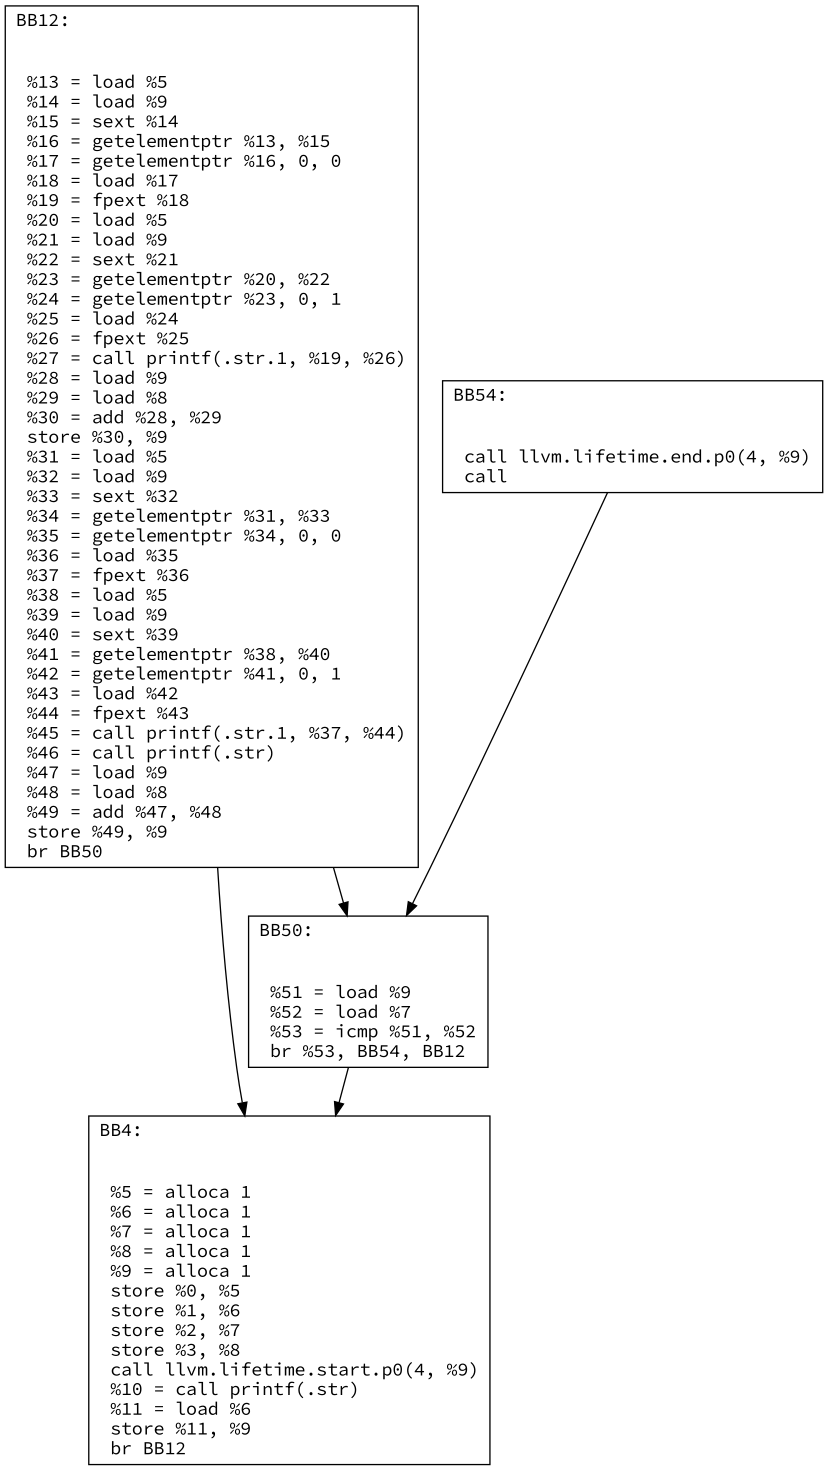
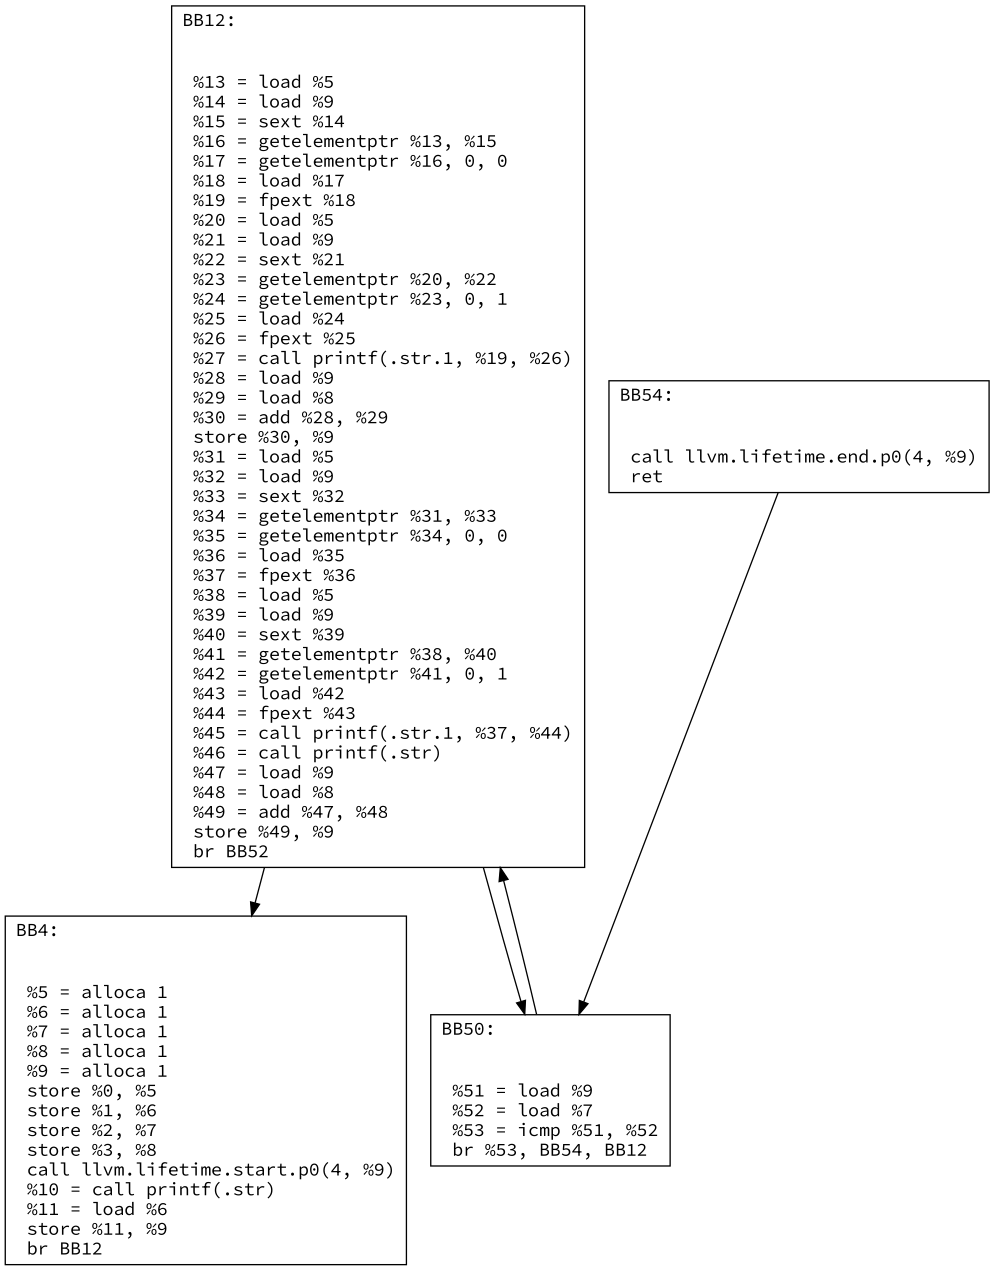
(486, 477) -> (647, 477)
(60, 852) -> (226, 852)
(344, 1085) -> (520, 947)
